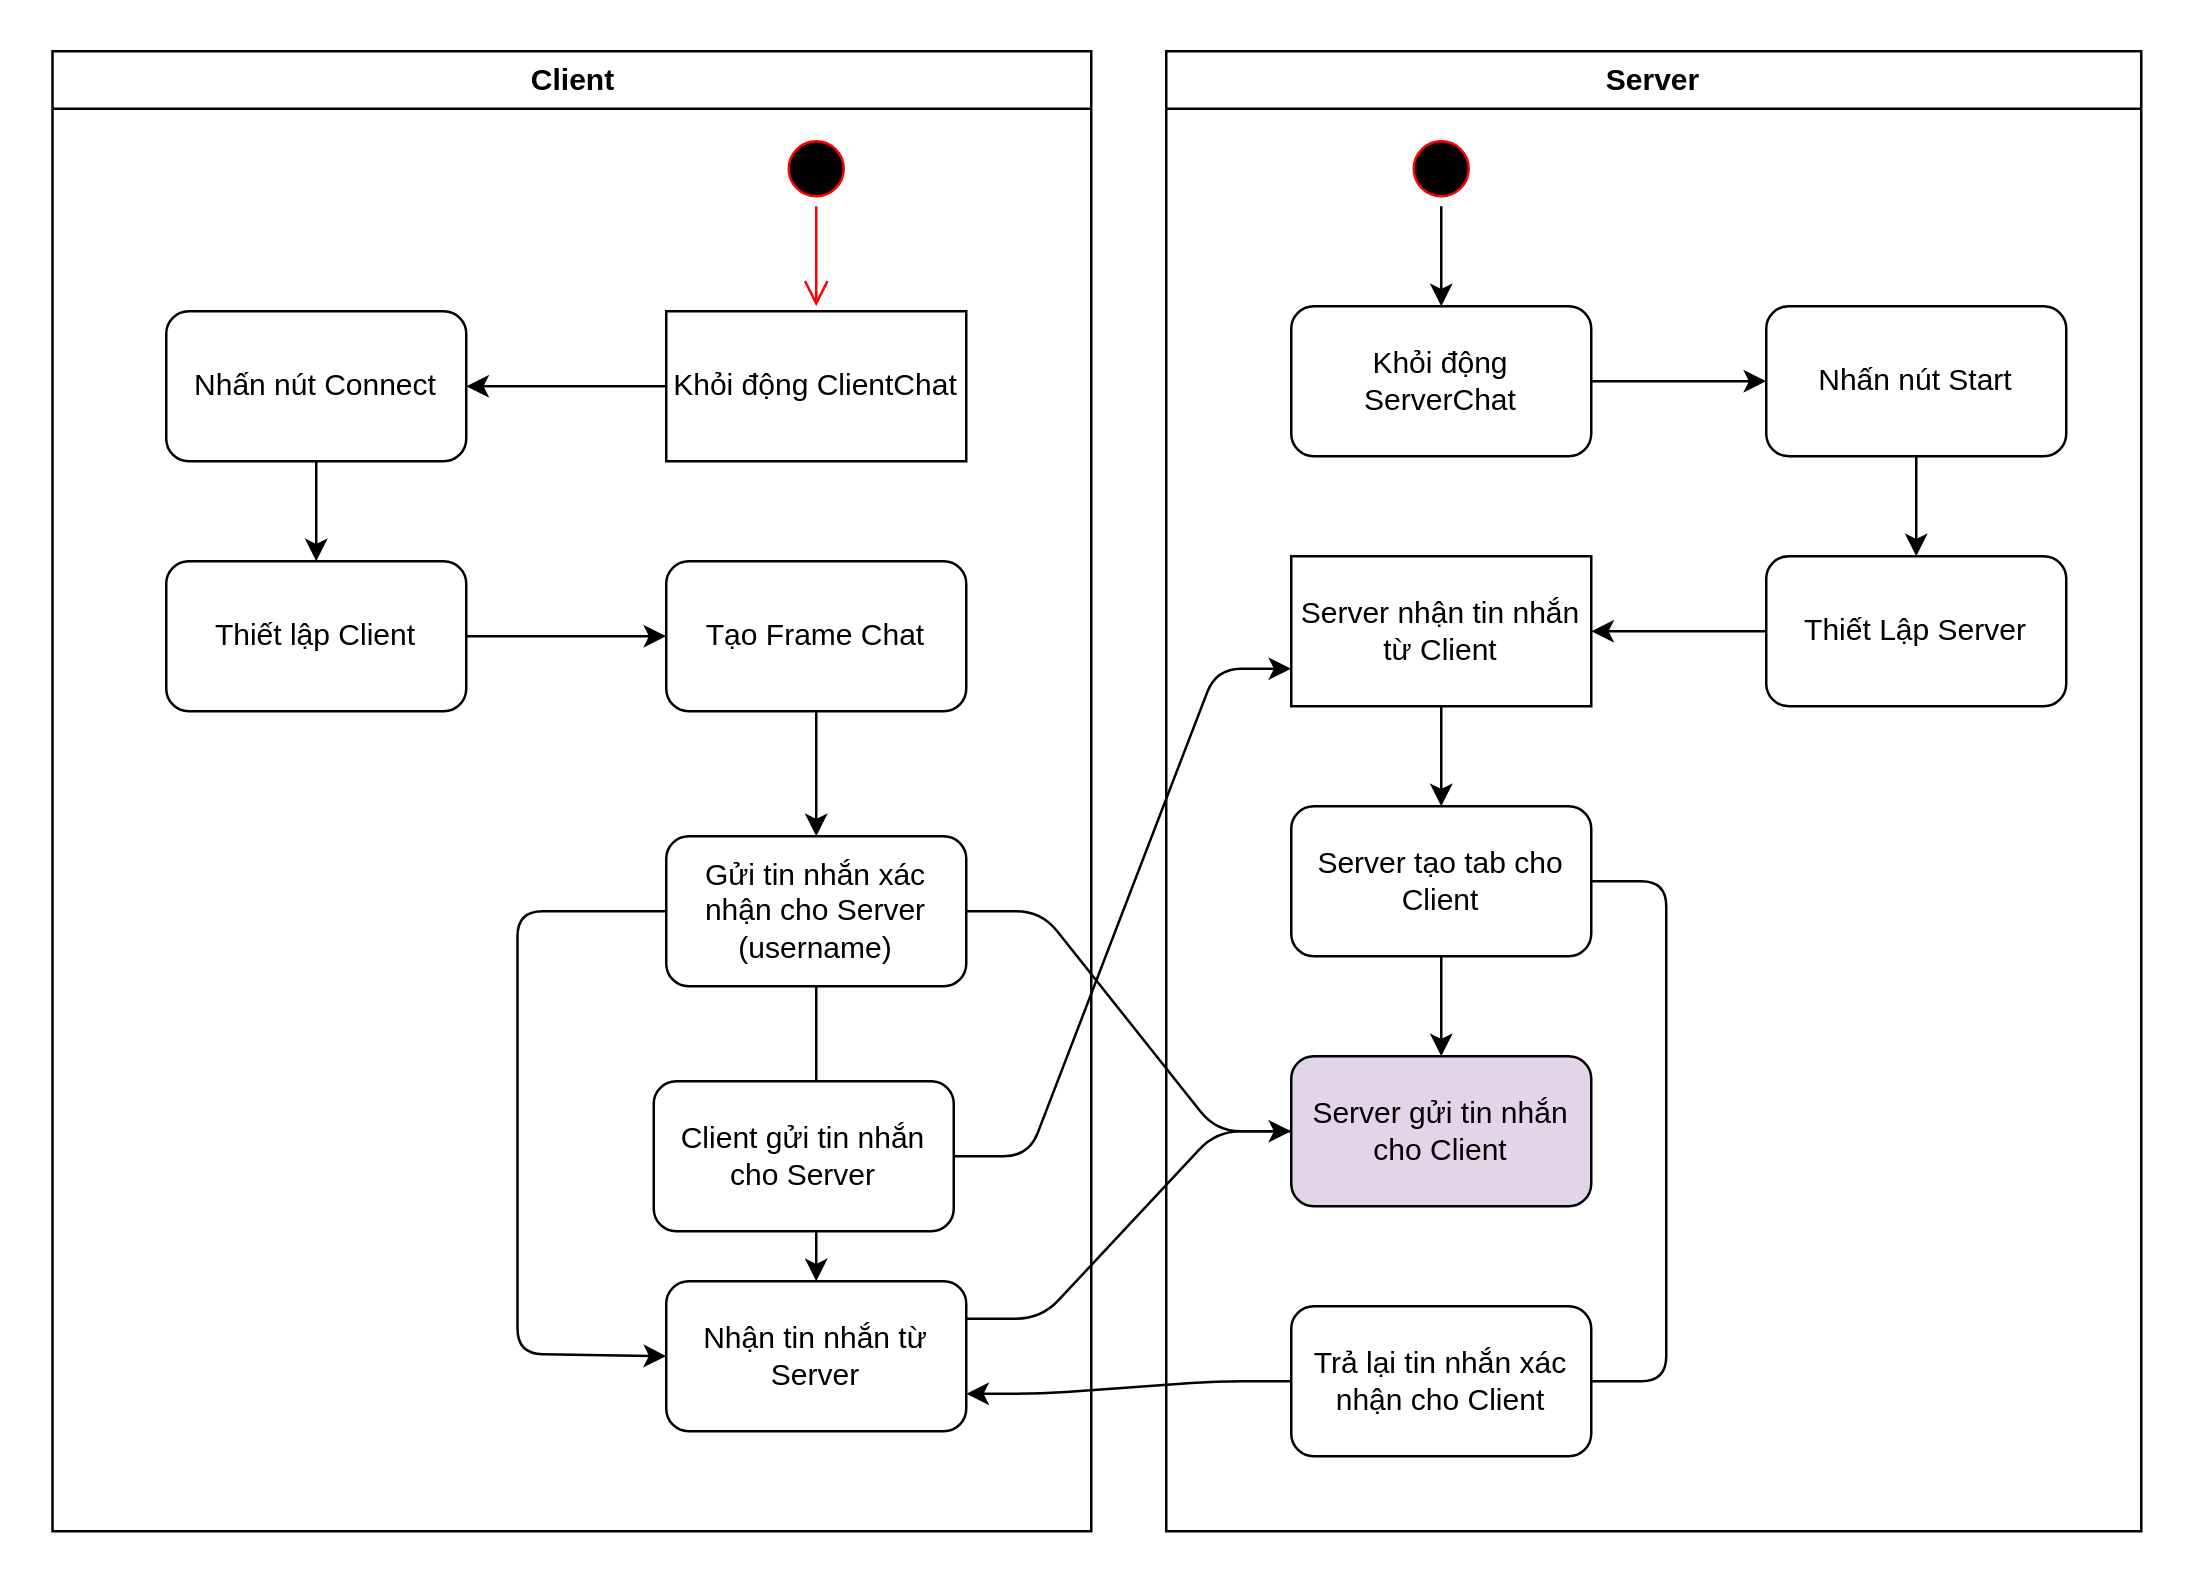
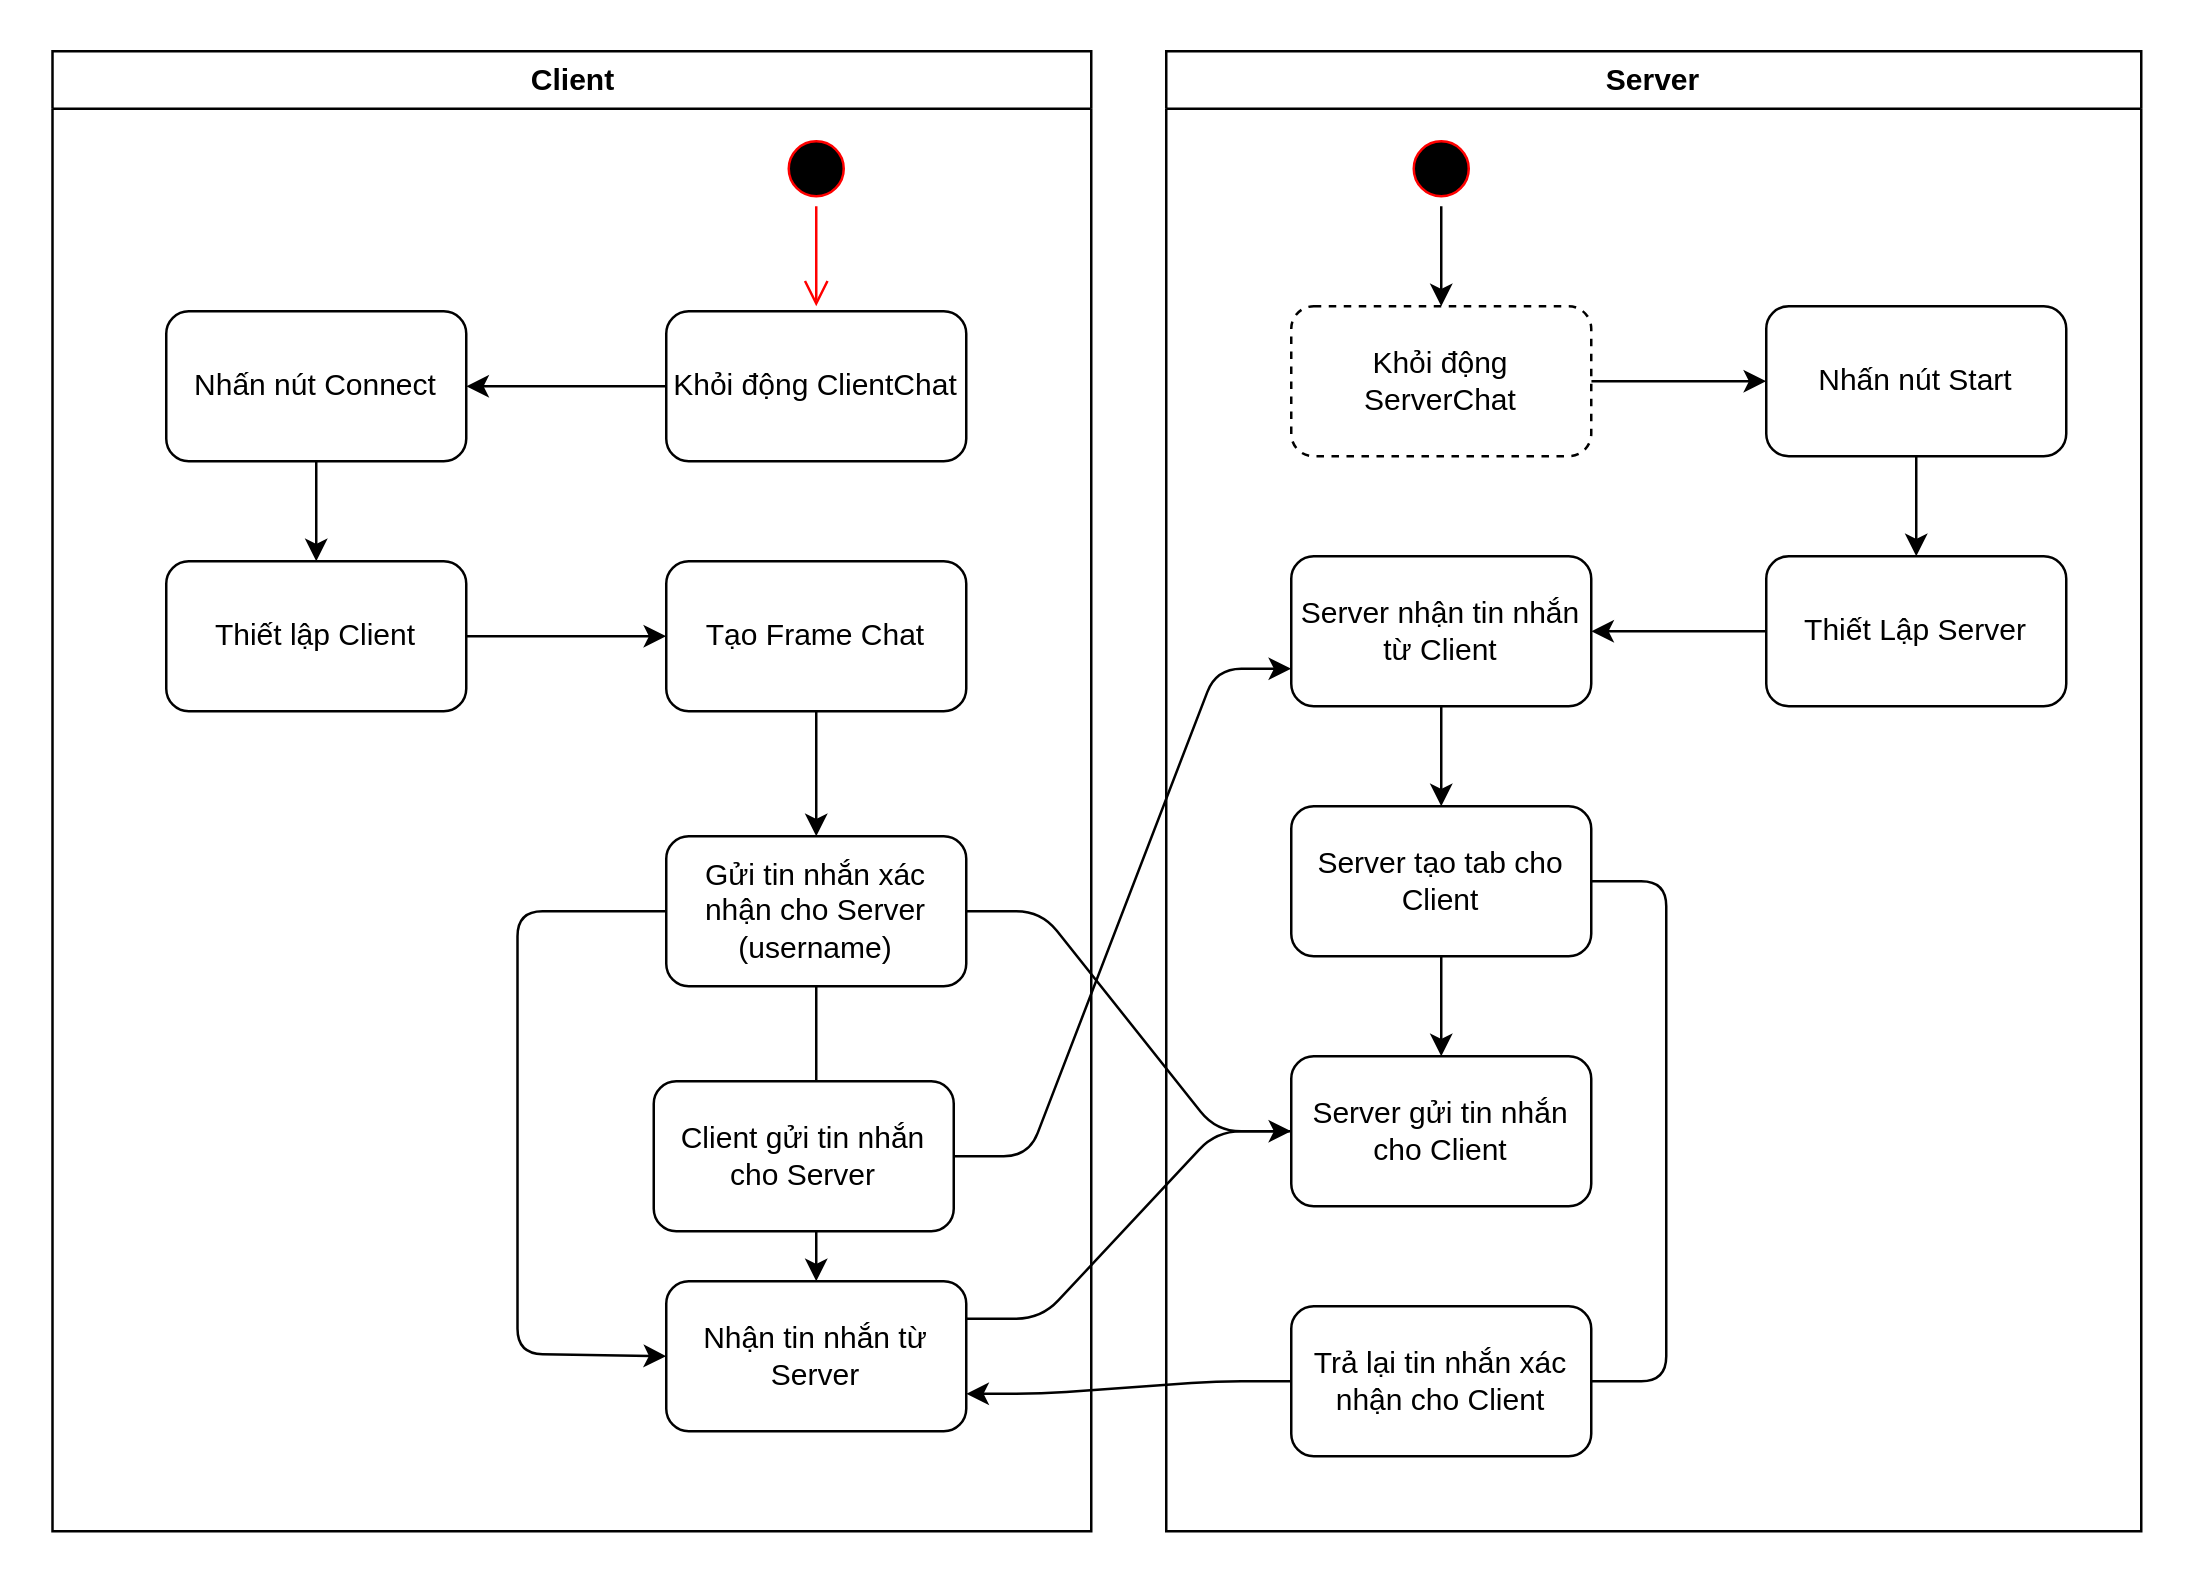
(1441, 381) -> (1441, 381)
(816, 386) -> (816, 386)
(1441, 631) -> (1441, 631)
(1441, 1131) -> (1441, 1131)
